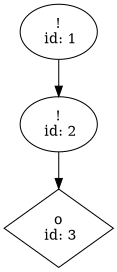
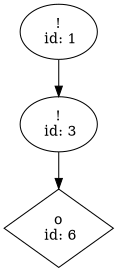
(59, 124) -> (59, 124)
(59, 228) -> (59, 228)
